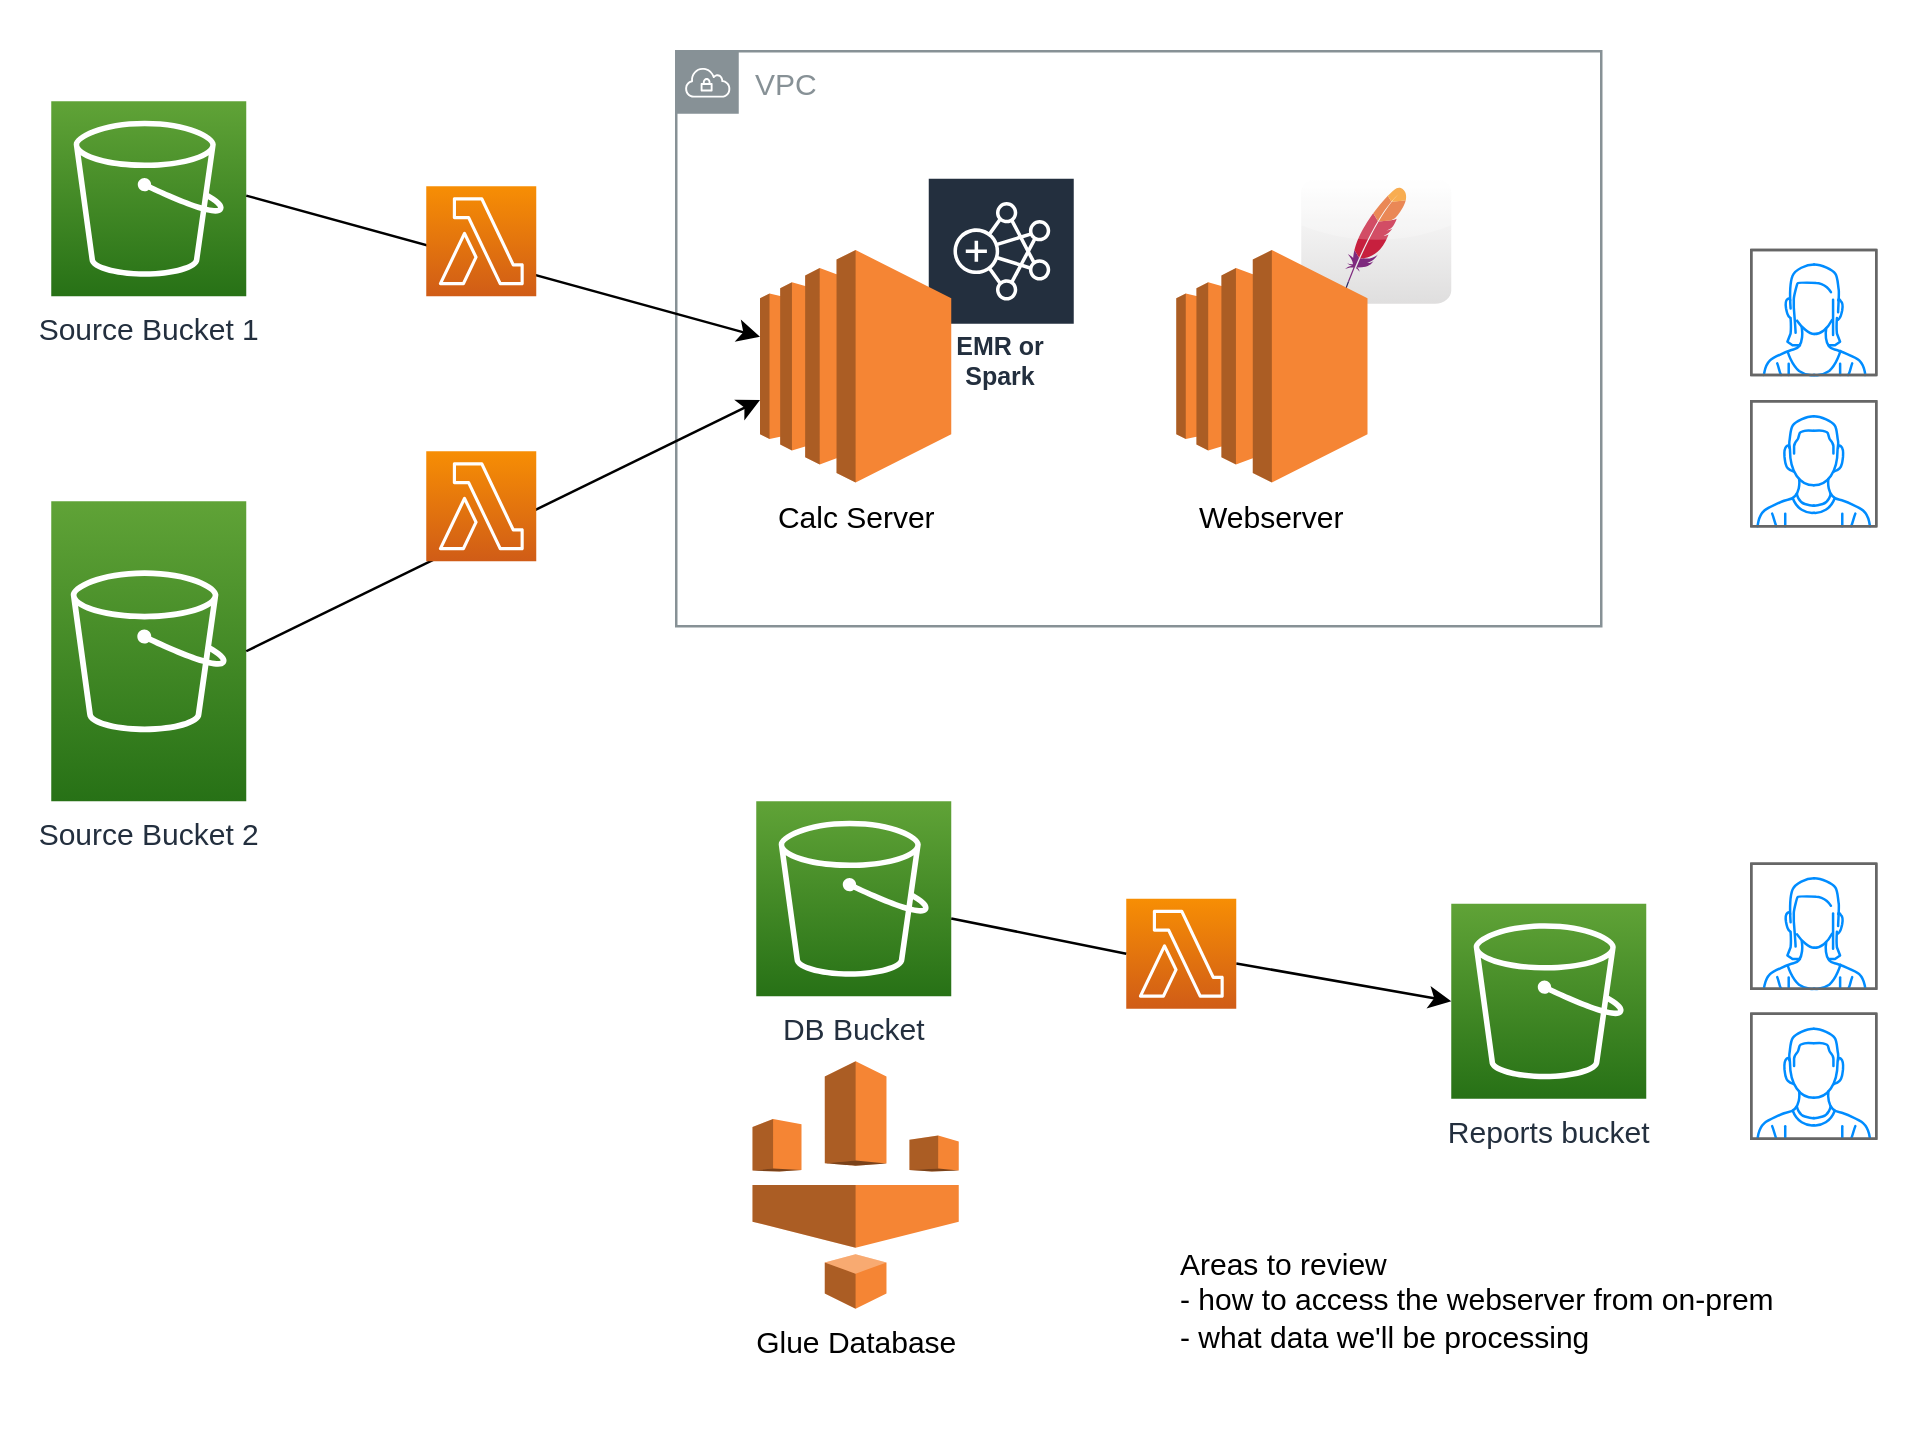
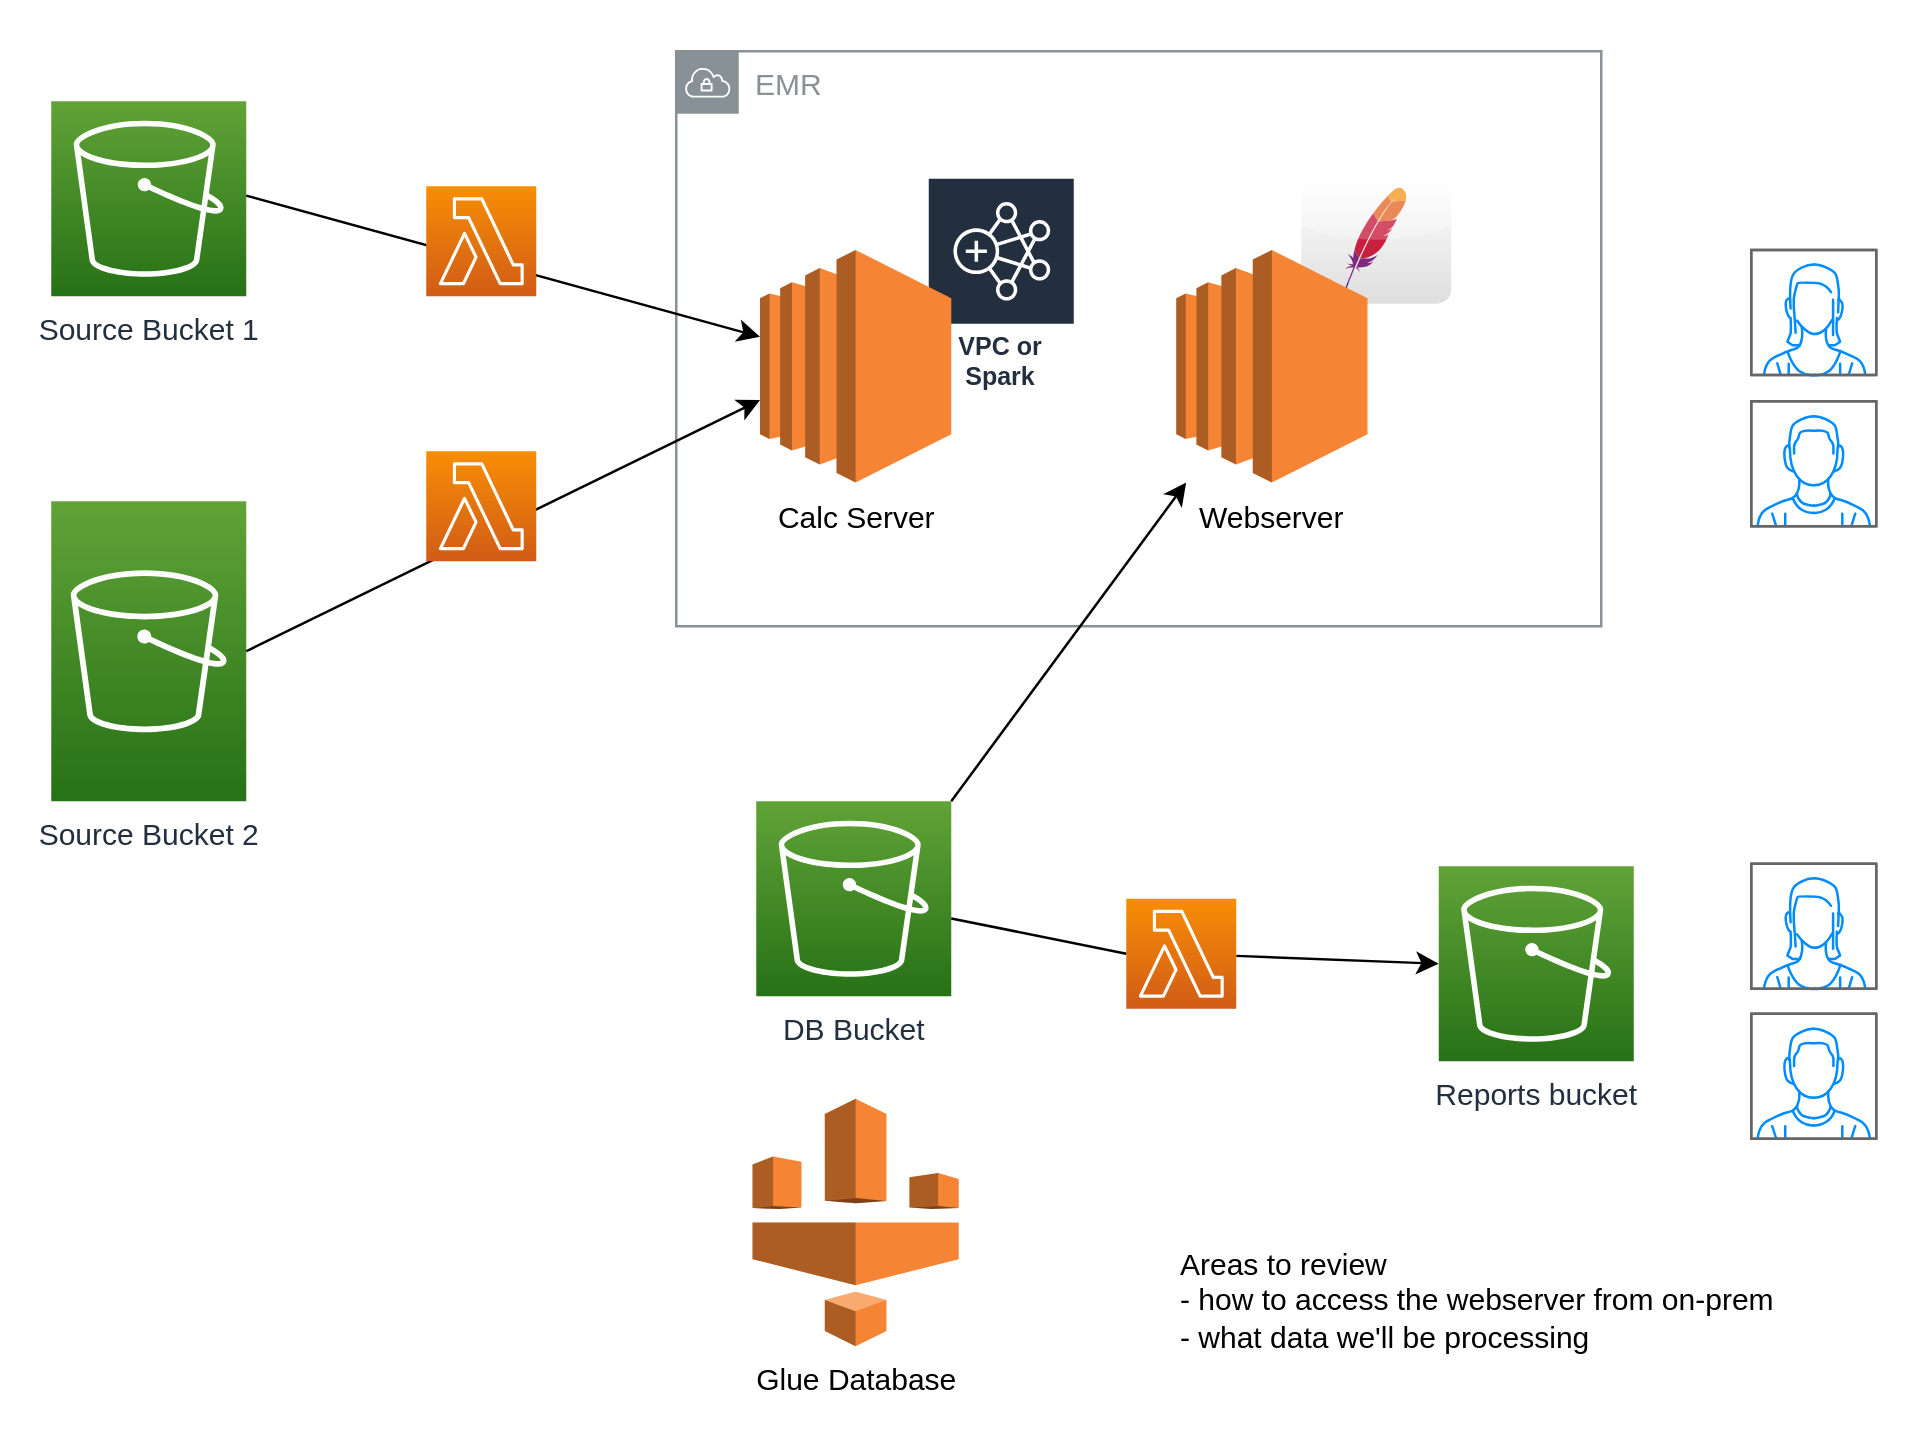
(781, 87) -> (781, 87)
(1001, 361) -> (1001, 361)
none -> (1014, 716)
(1549, 1001) -> (1536, 964)
(856, 1185) -> (856, 1223)
